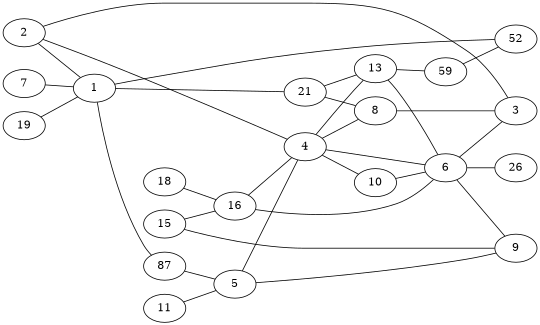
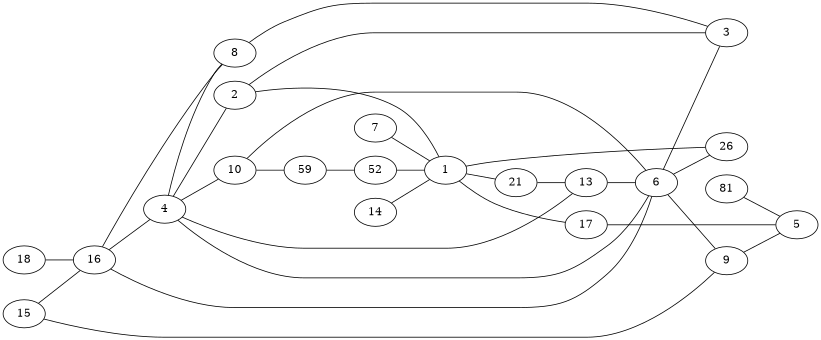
(411, 70) -> (270, 170)
(338, 101) -> (158, 153)
(24, 126) -> (375, 212)
none -> (585, 153)
(269, 218) -> none
(165, 266) -> (586, 225)
(165, 308) -> (727, 189)
